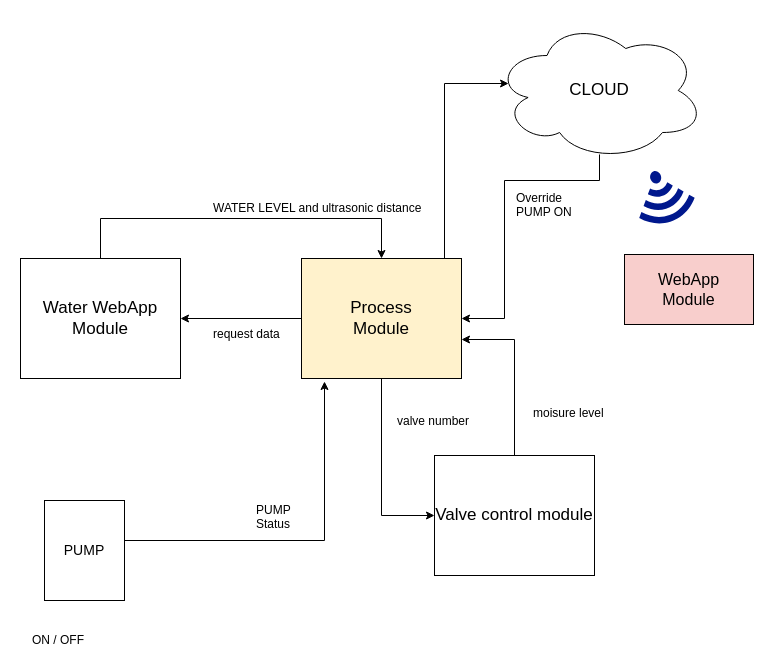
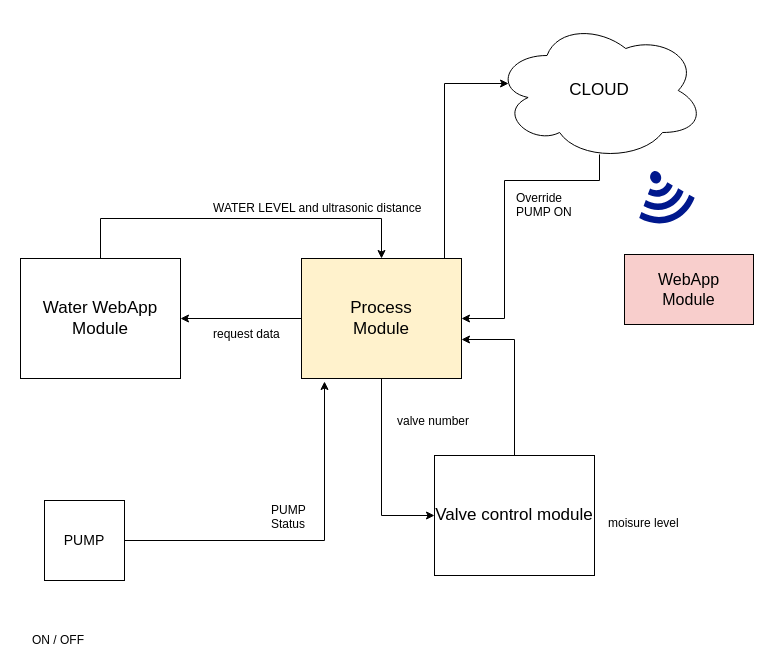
(577, 414) -> (652, 524)
(280, 516) -> (295, 516)
(85, 551) -> (85, 541)
